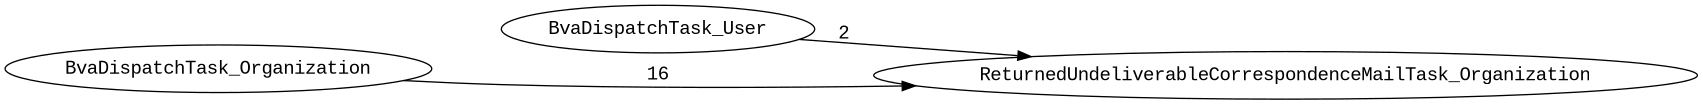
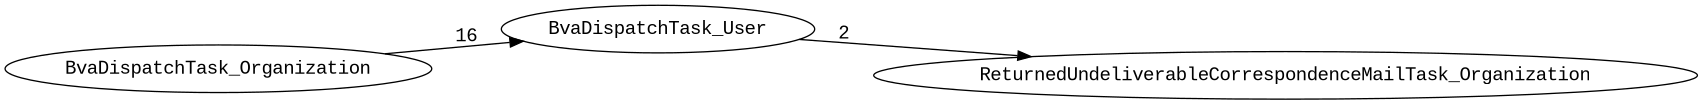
(653, 87) -> (447, 48)
